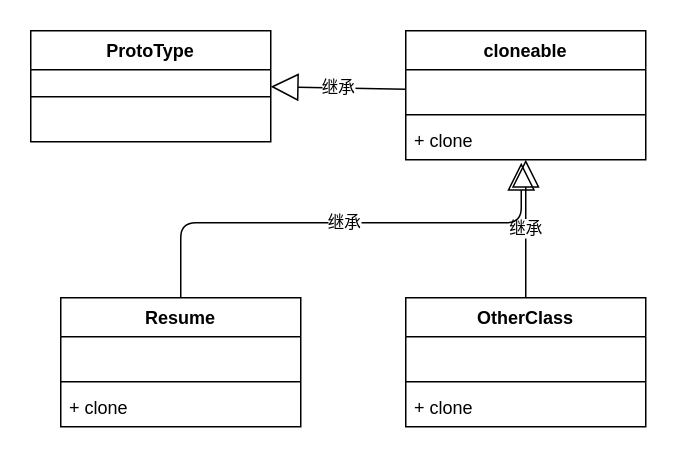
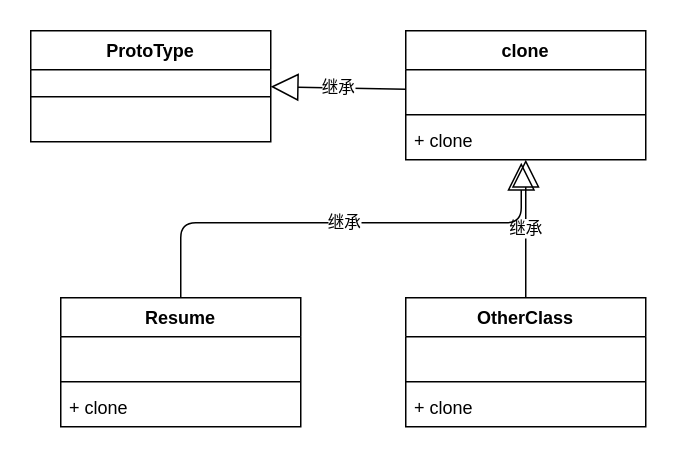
(525, 51) -> (525, 51)
